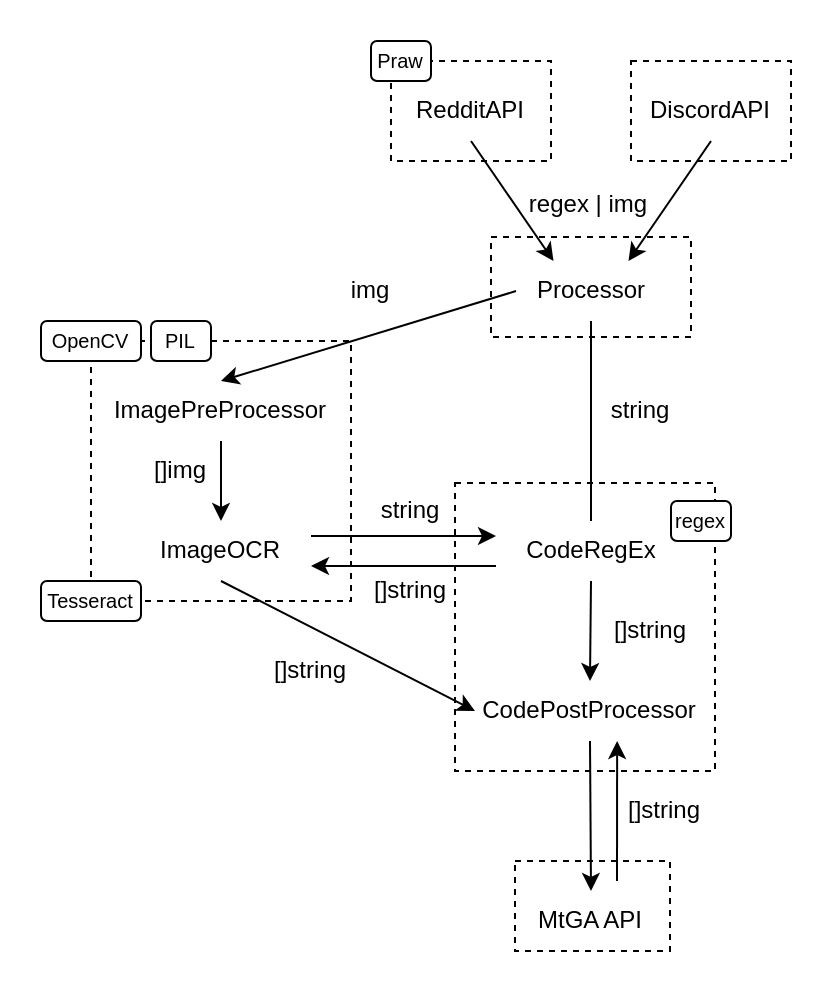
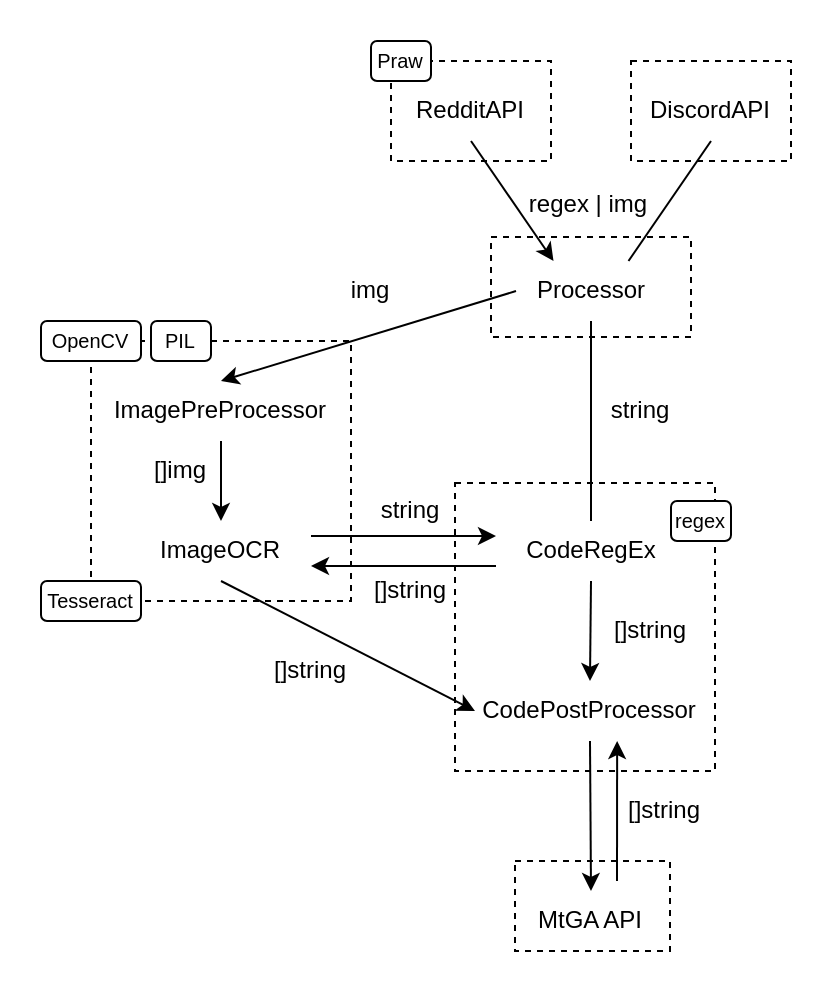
(637, 249) -> (633, 254)
